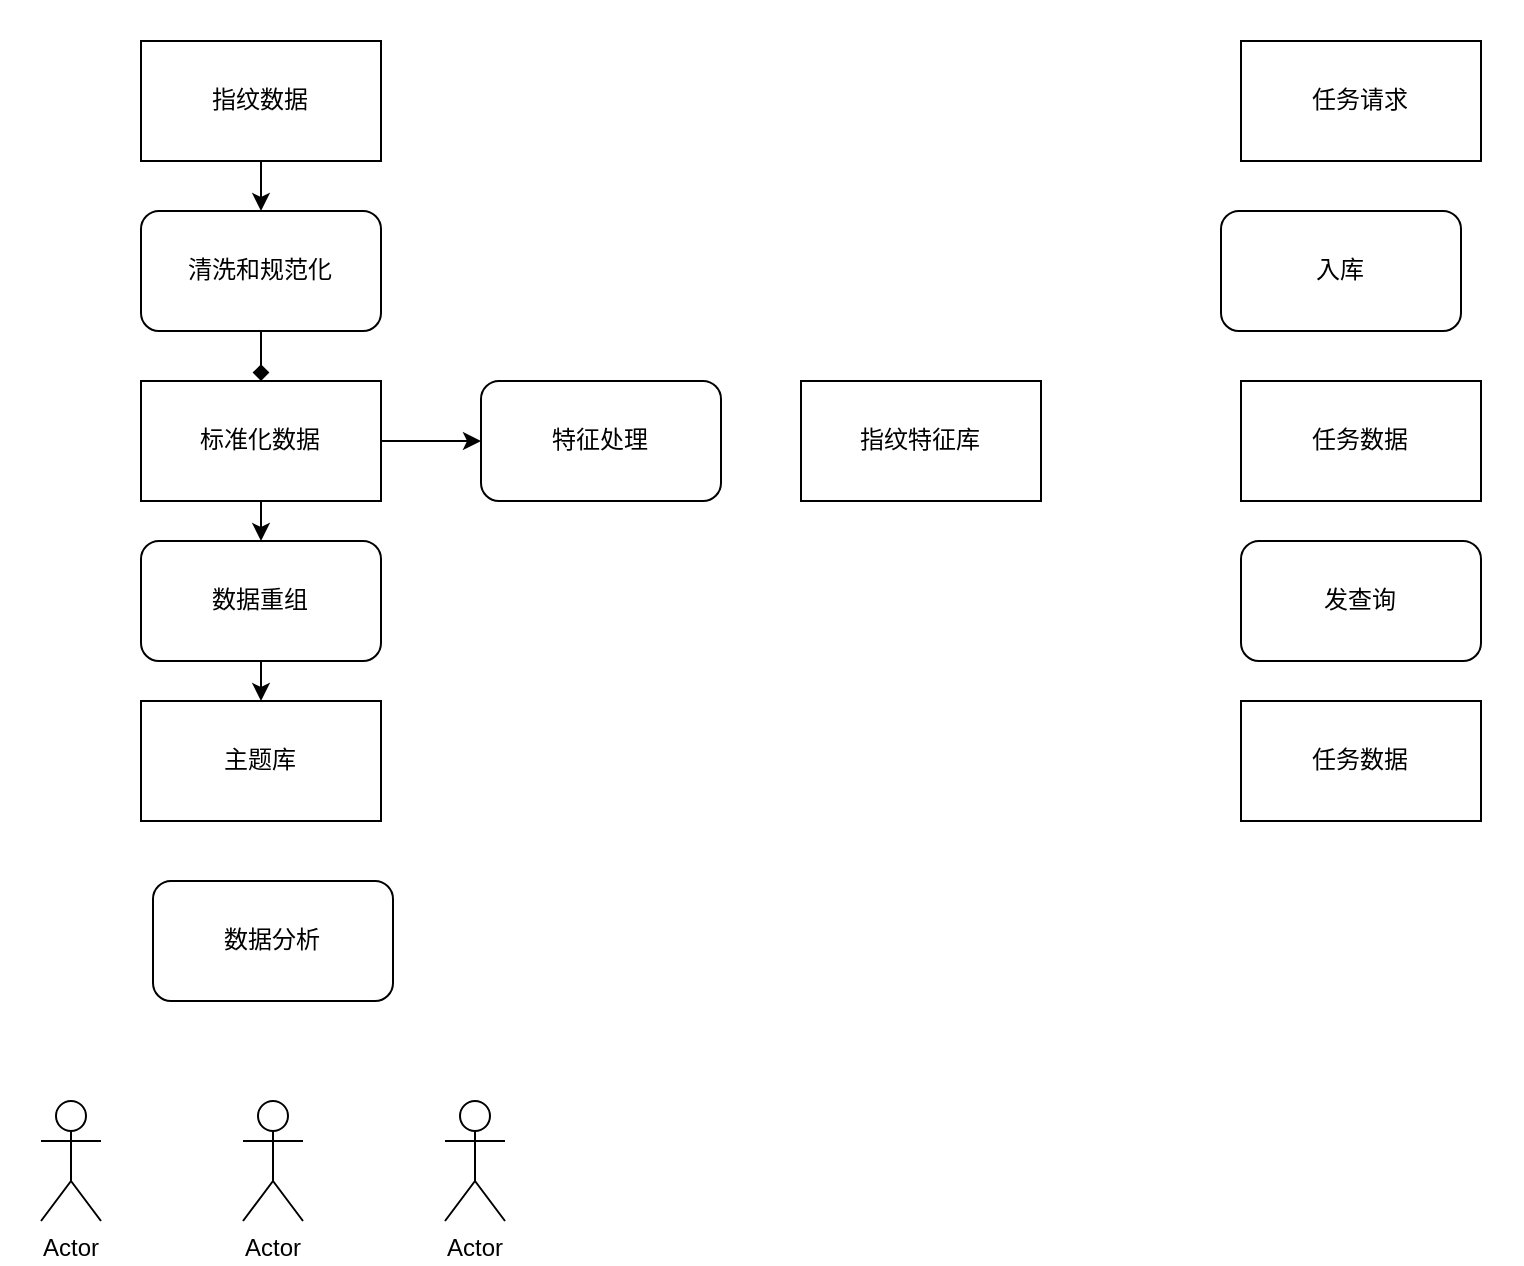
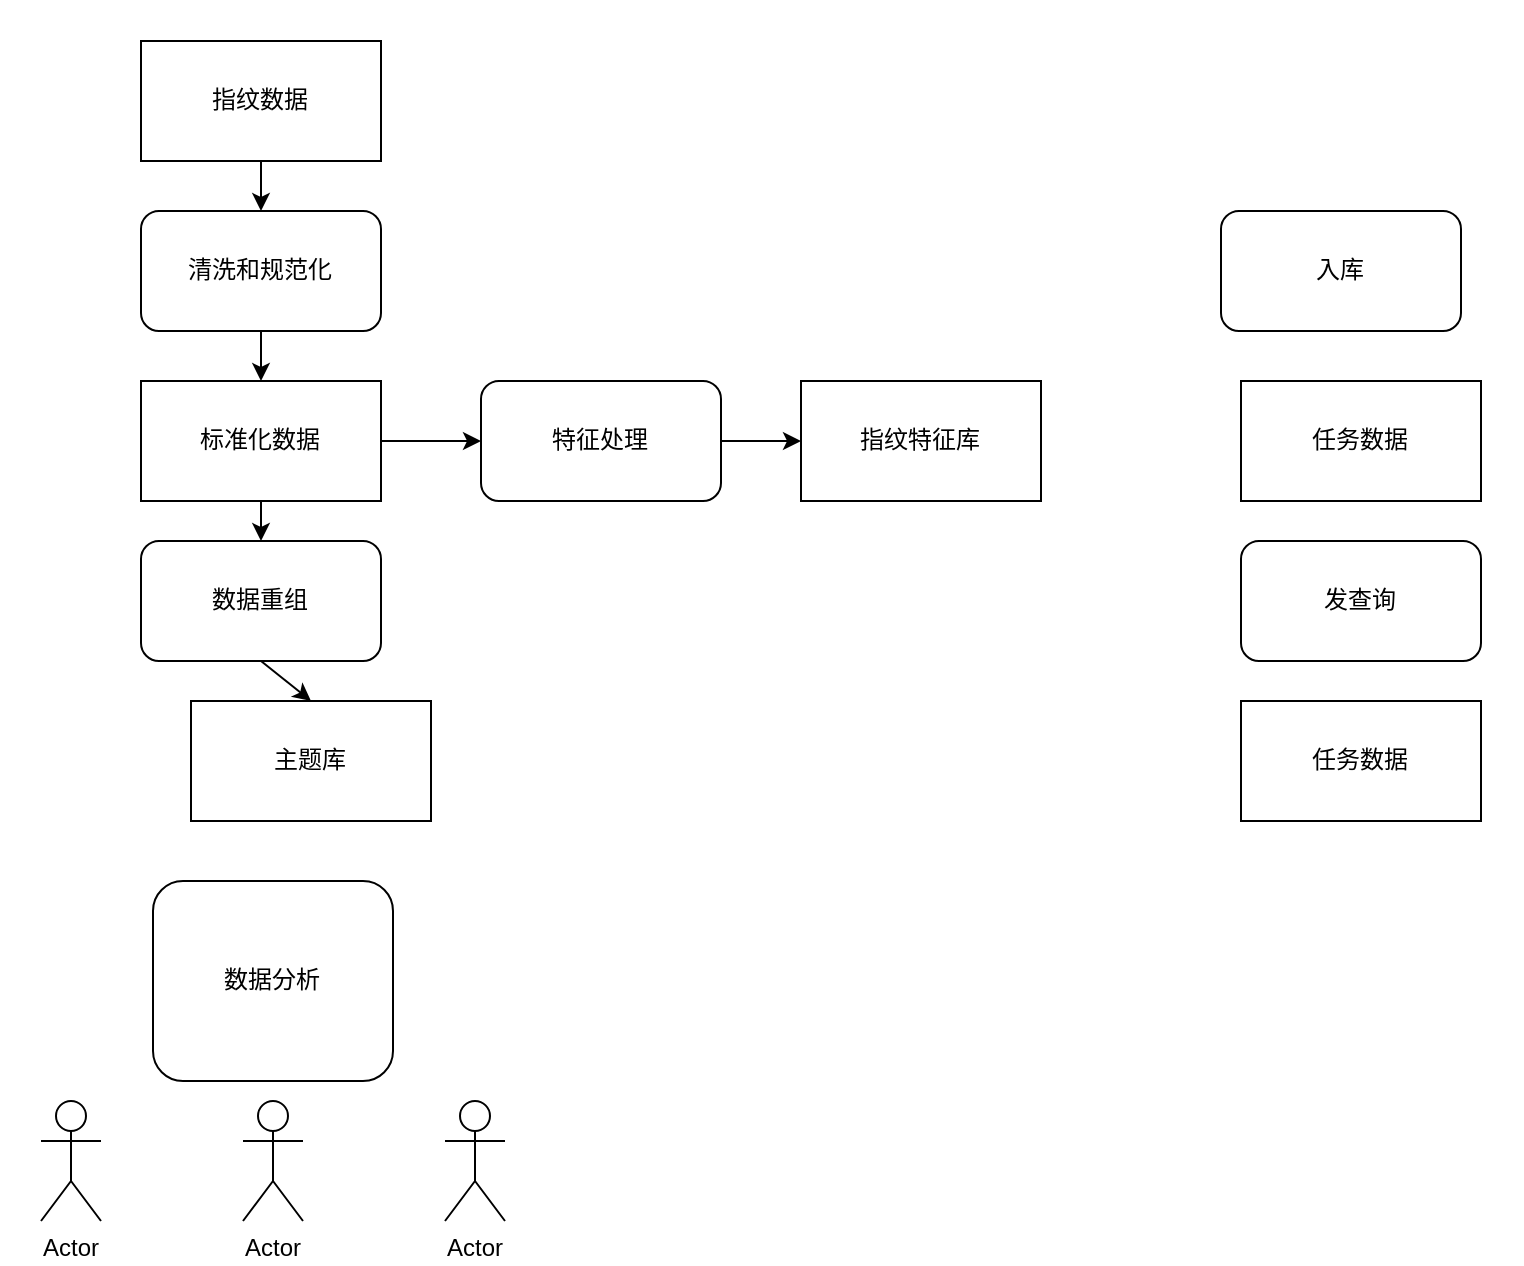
(1361, 101) -> none
(261, 365) -> (261, 366)
none -> (754, 441)
(261, 761) -> (311, 761)
(273, 941) -> (273, 981)
